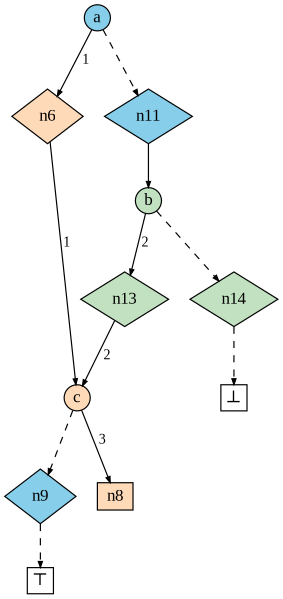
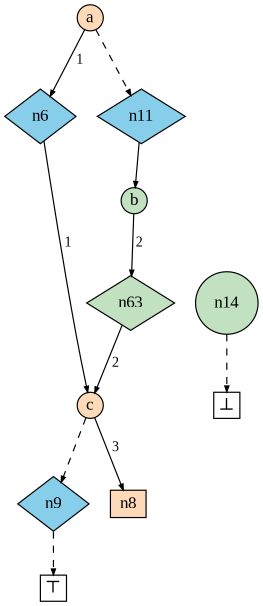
(97, 18) -> (90, 18)
(48, 116) -> (40, 116)
(186, 244) -> none
(125, 299) -> (131, 303)
(234, 299) -> (227, 303)
